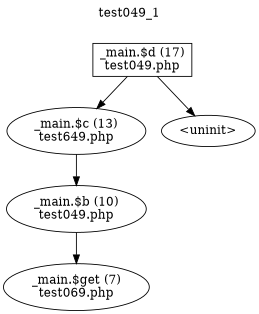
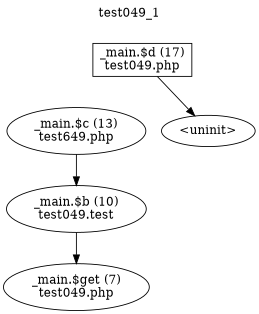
(115, 89) -> none
(76, 209) -> (76, 209)
(76, 287) -> (76, 287)
